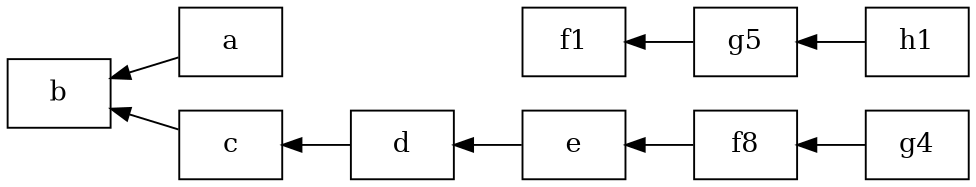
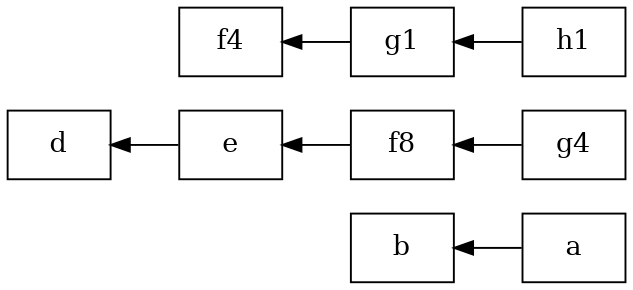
(574, 42) -> (231, 42)
(746, 42) -> (402, 42)
(231, 145) -> none
